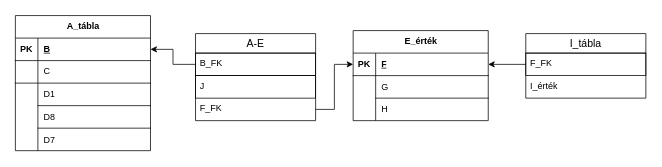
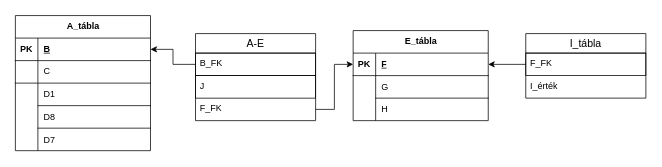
(421, 42) -> (421, 42)
